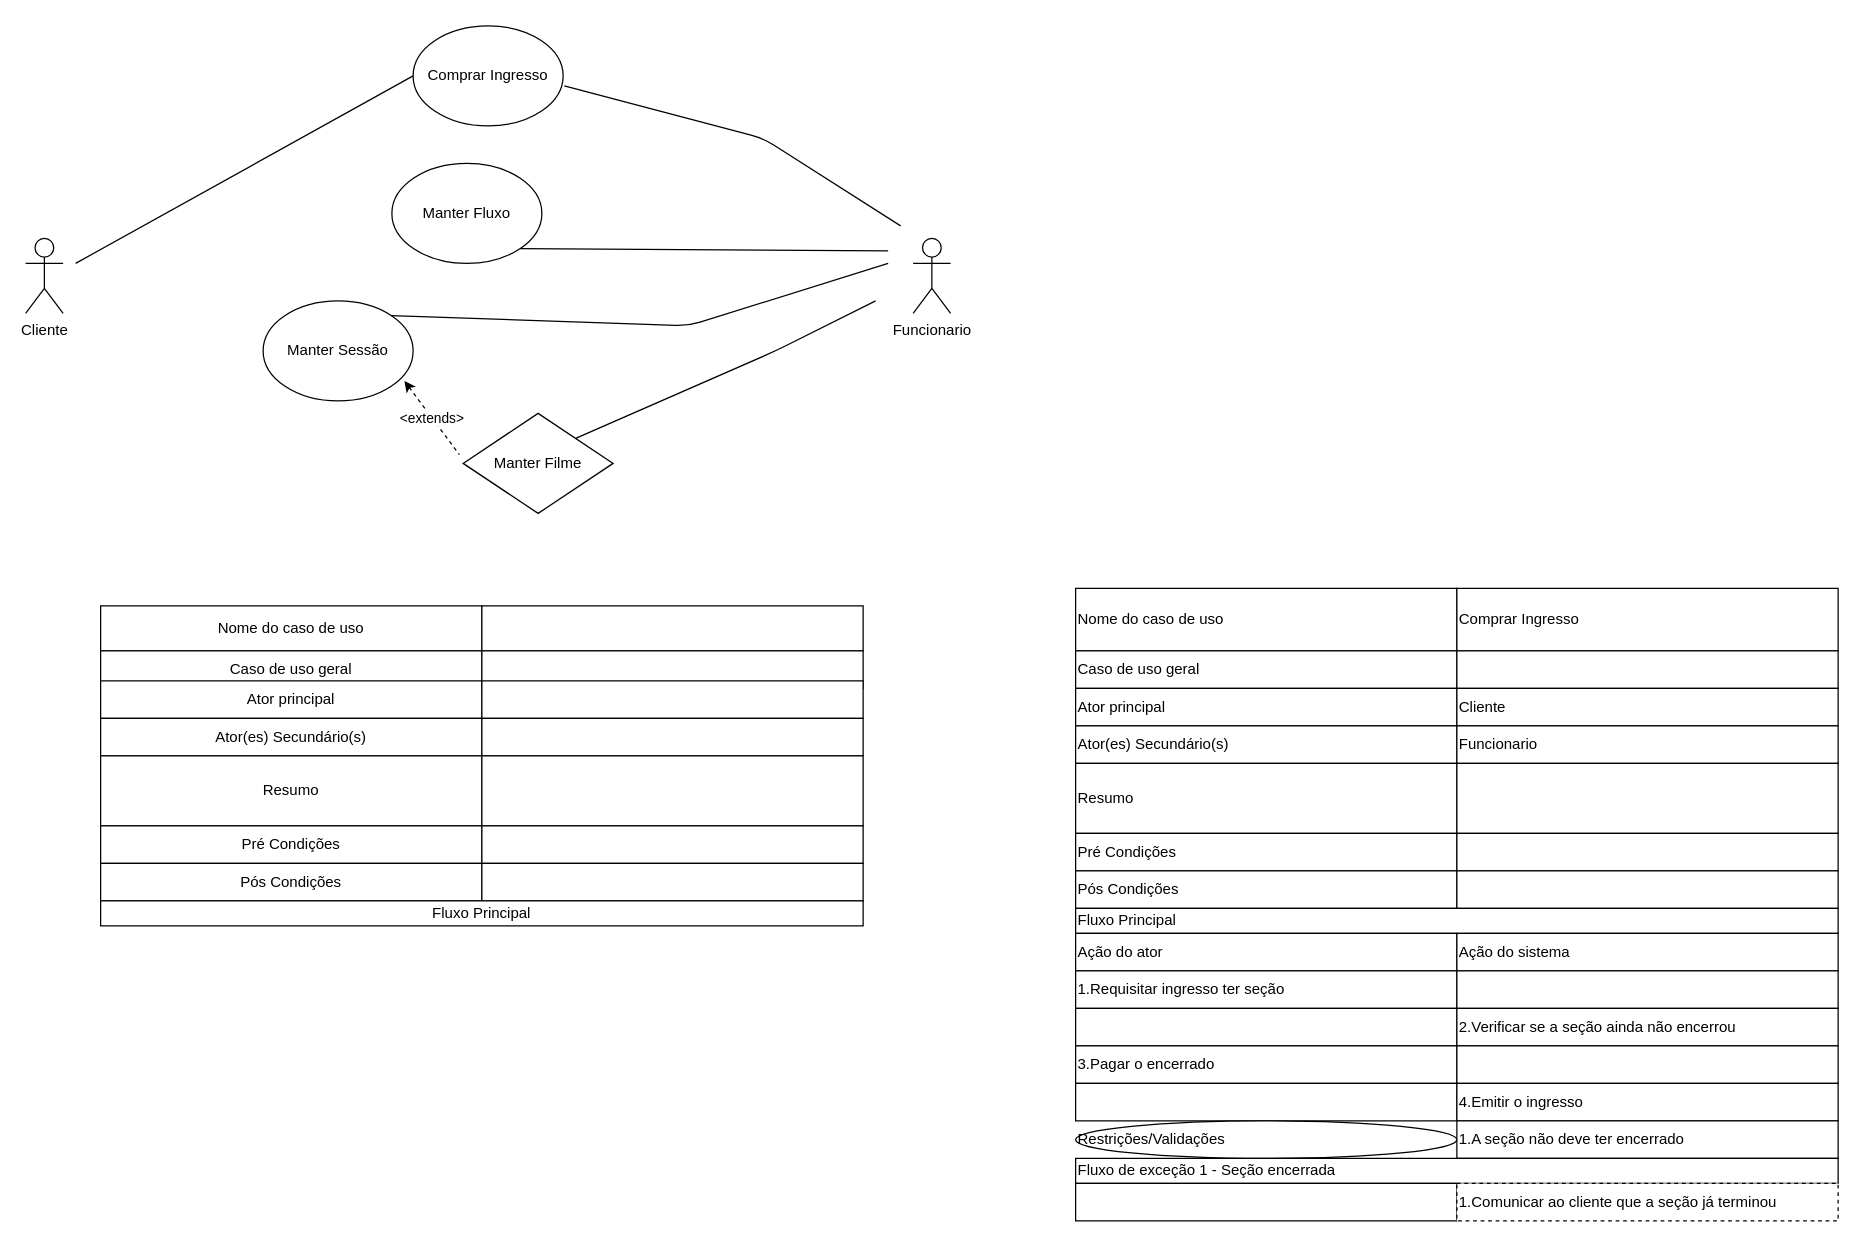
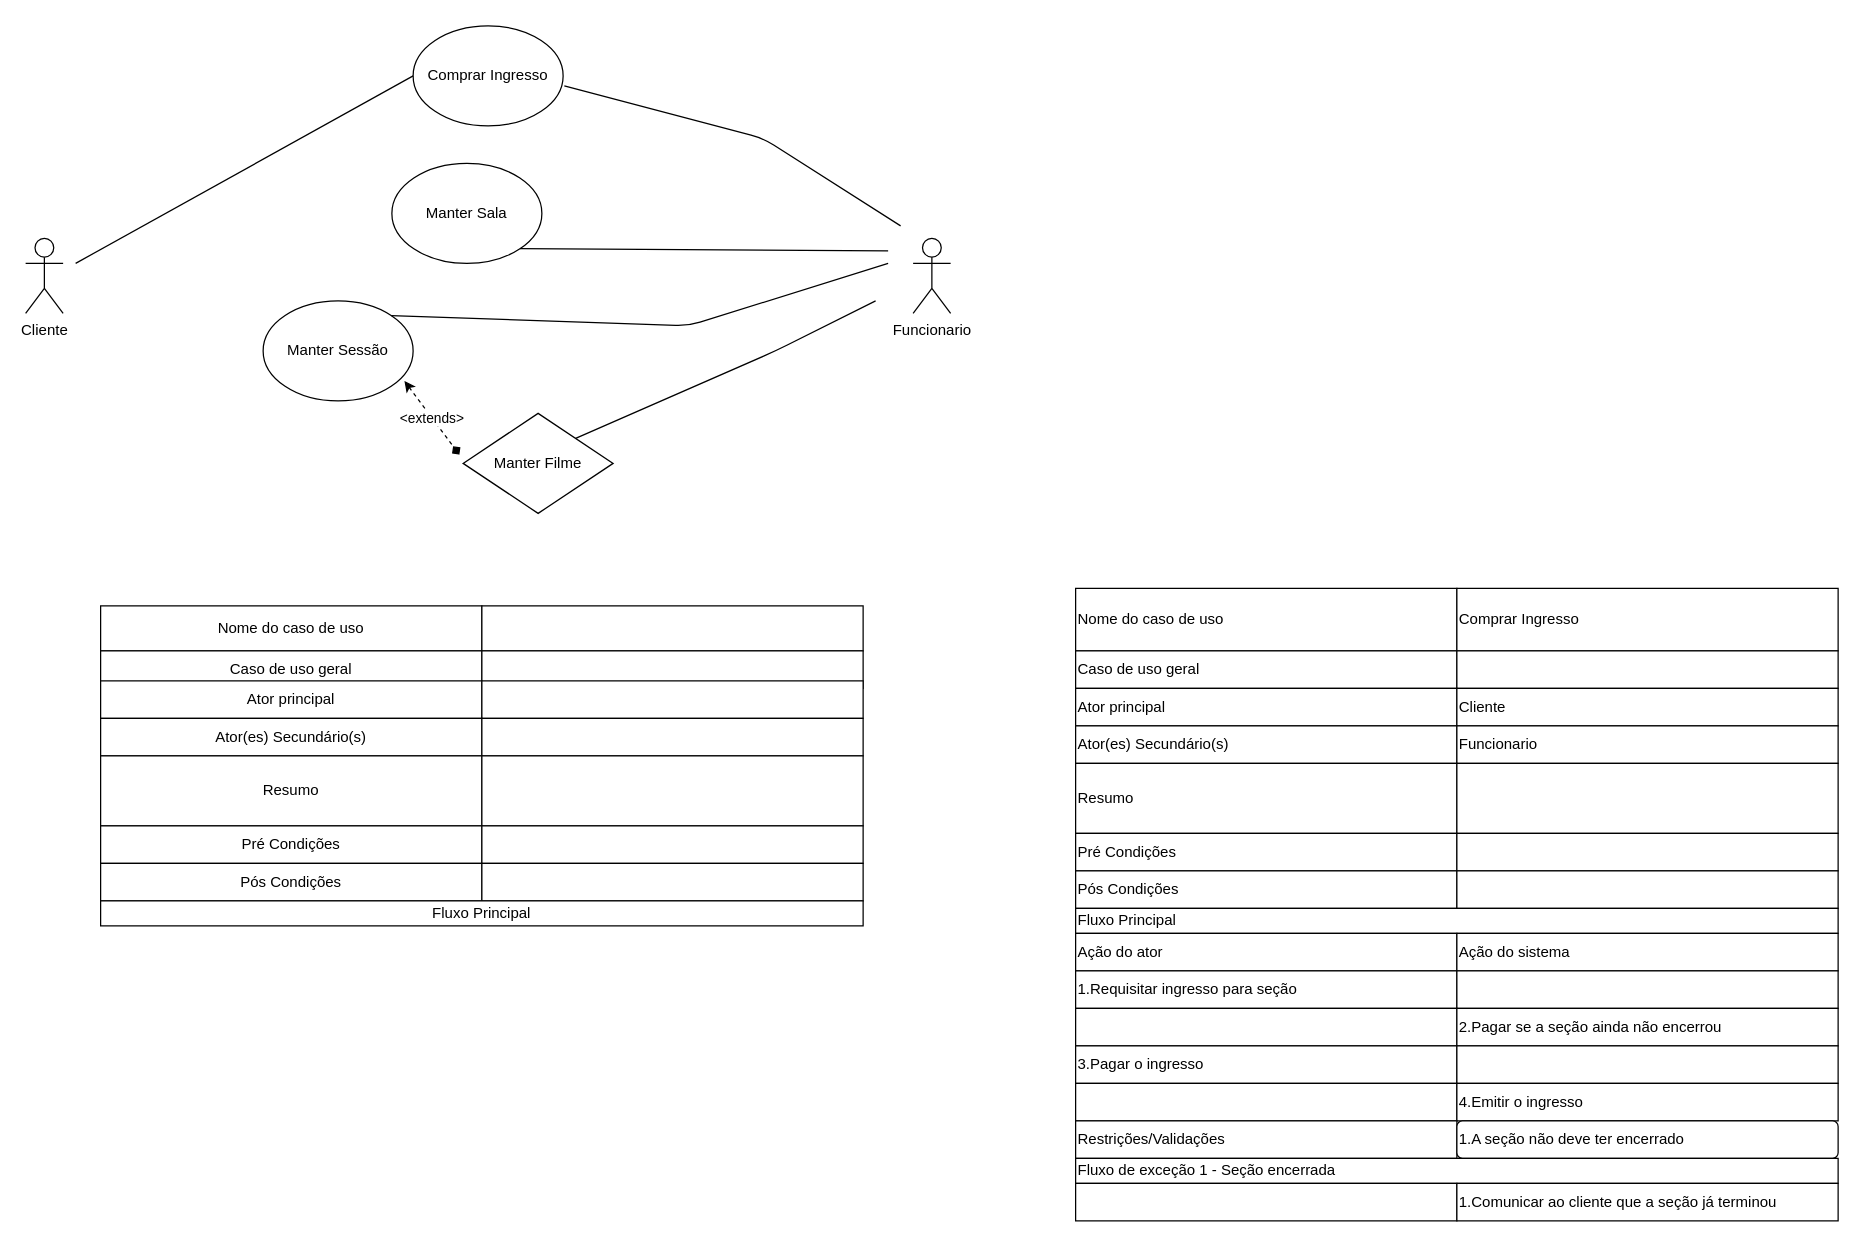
(467, 213) -> (467, 213)
(455, 449) -> (452, 445)
(1195, 989) -> (1199, 989)
(1612, 1027) -> (1599, 1027)
(1152, 1064) -> (1146, 1064)
(1266, 1139) -> (1266, 1139)
(1648, 1139) -> (1648, 1139)
(1648, 1202) -> (1648, 1202)
